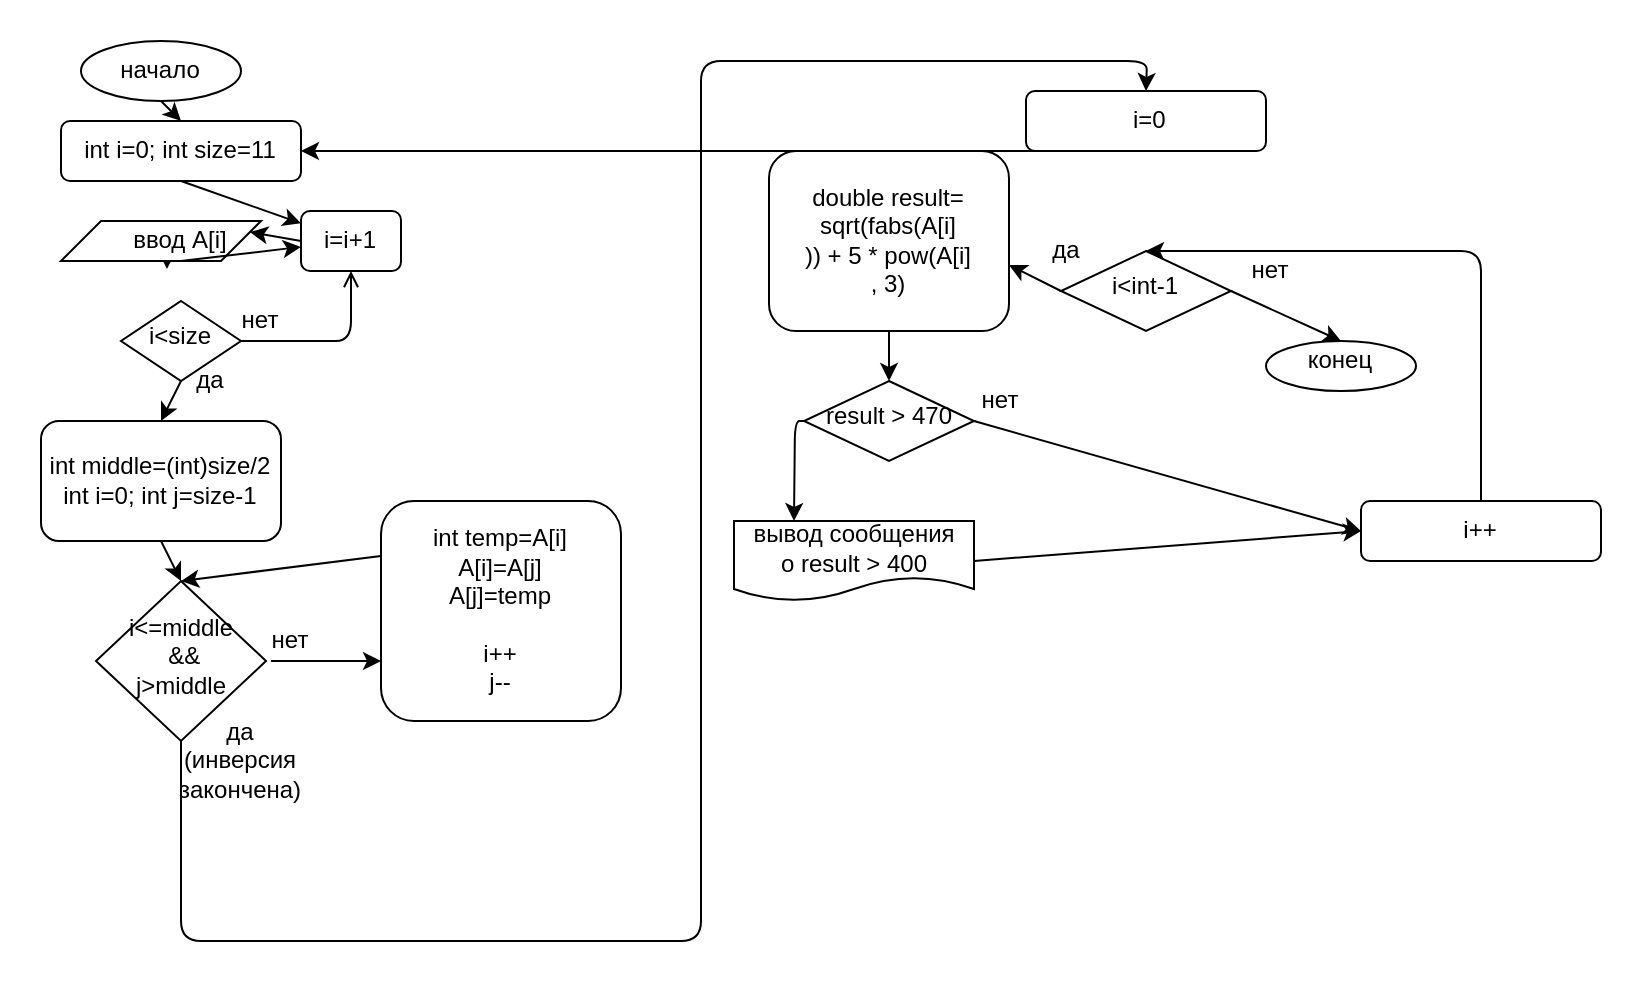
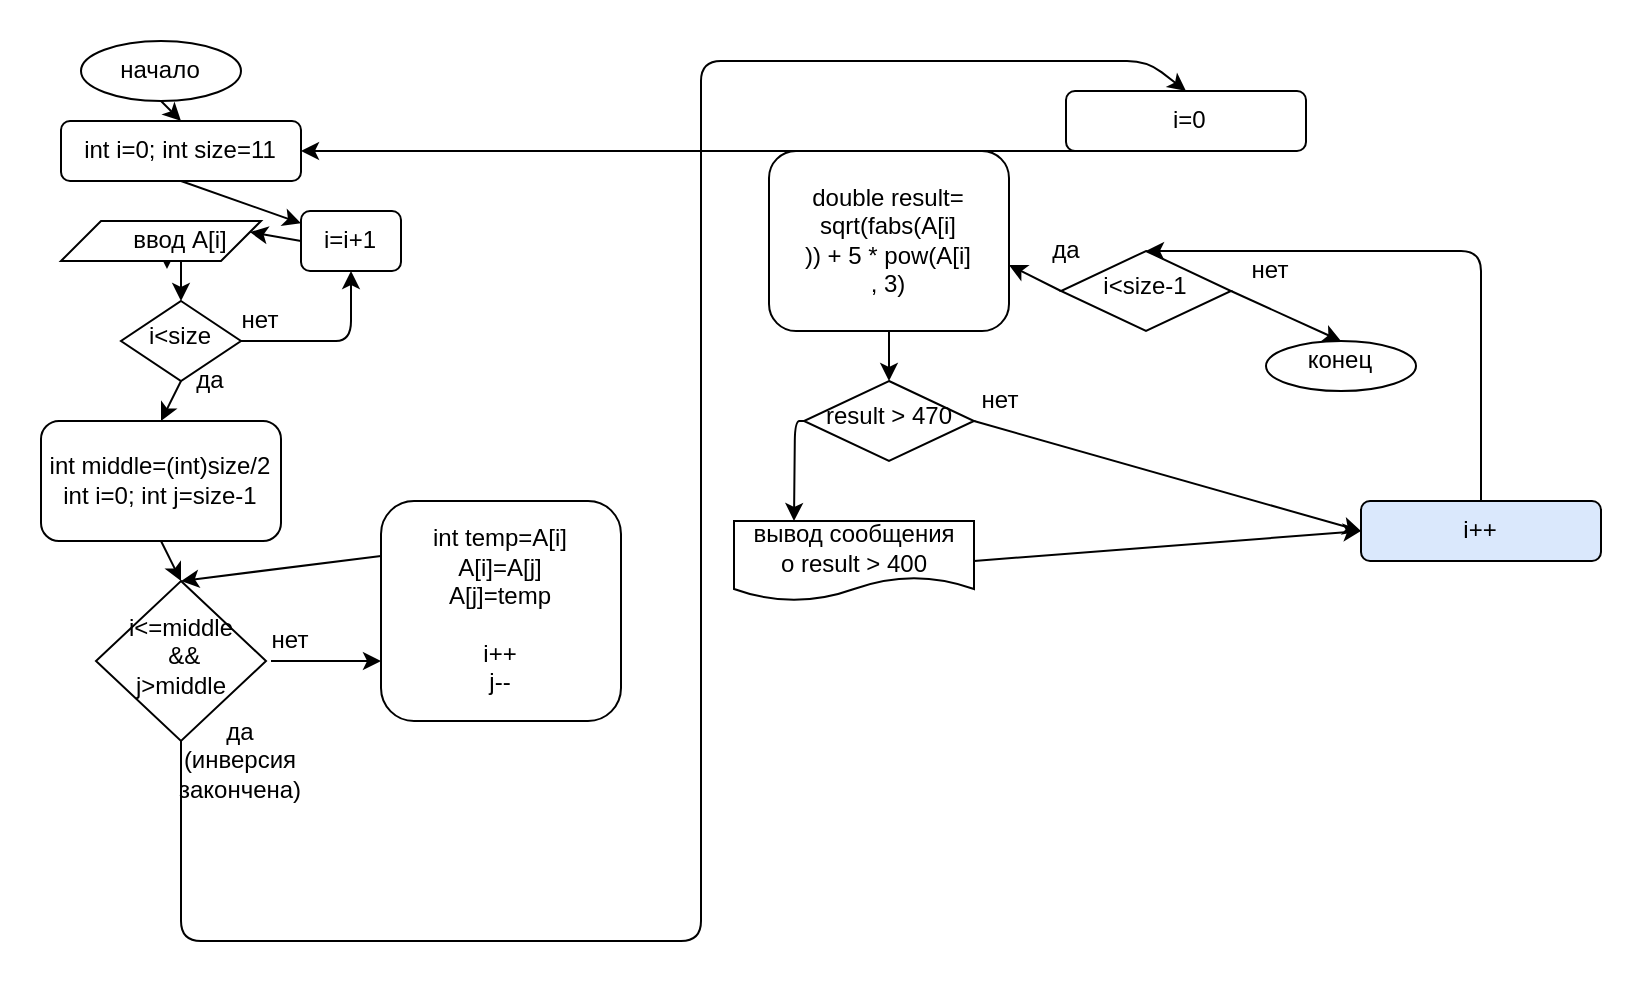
(1146, 121) -> (1186, 121)
(235, 255) -> (181, 274)
(351, 283) -> (351, 286)
(1146, 287) -> (1146, 287)
(1481, 531) -> (1481, 531)
